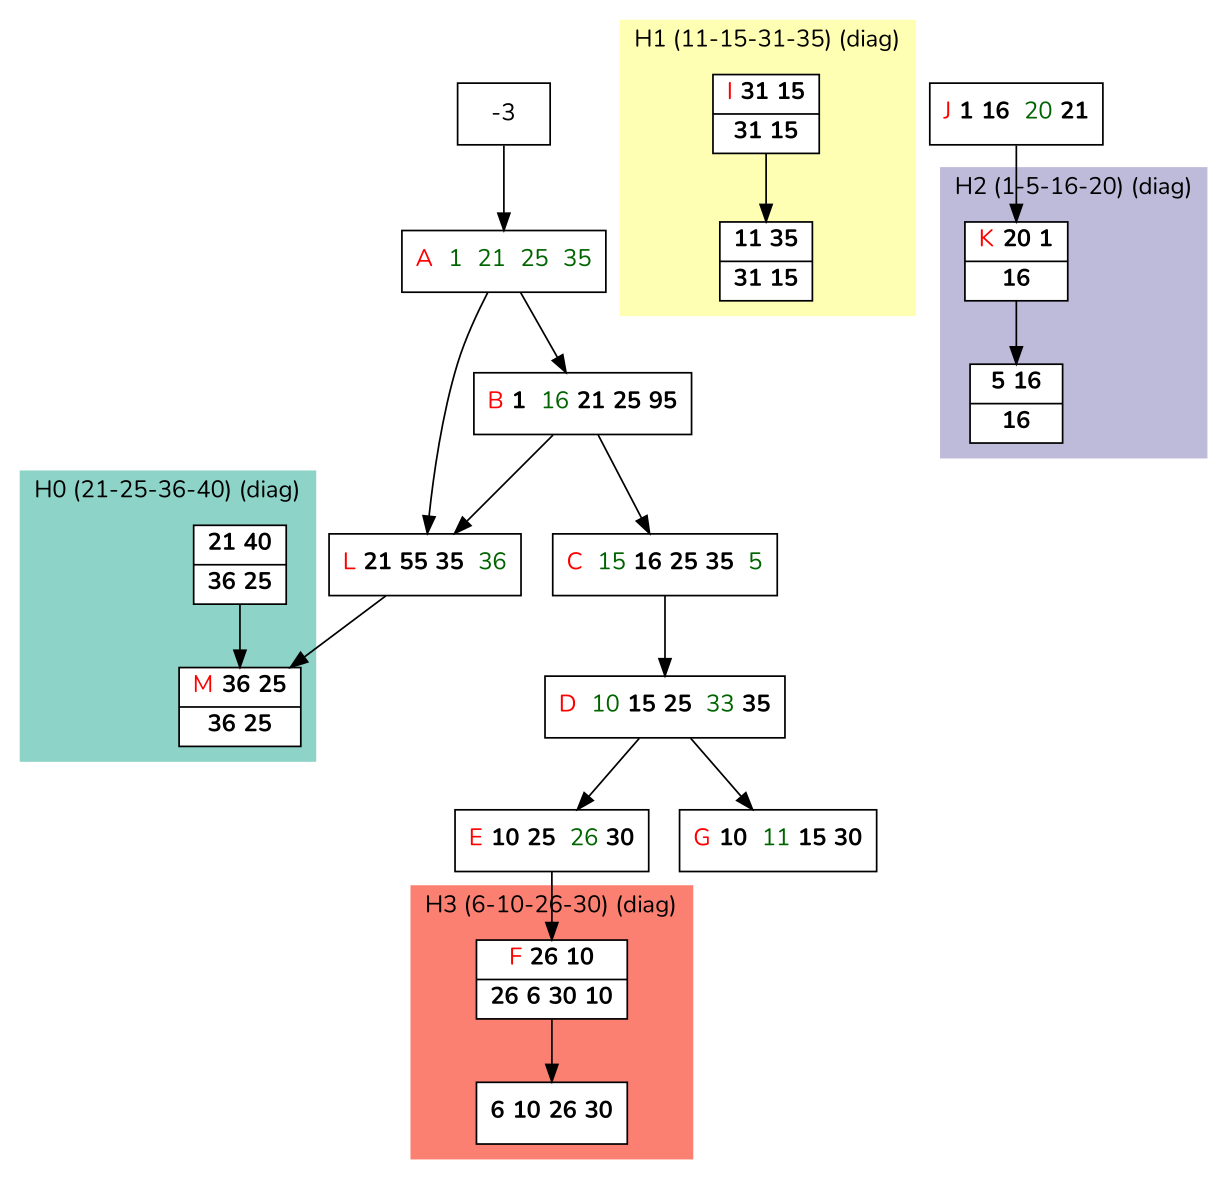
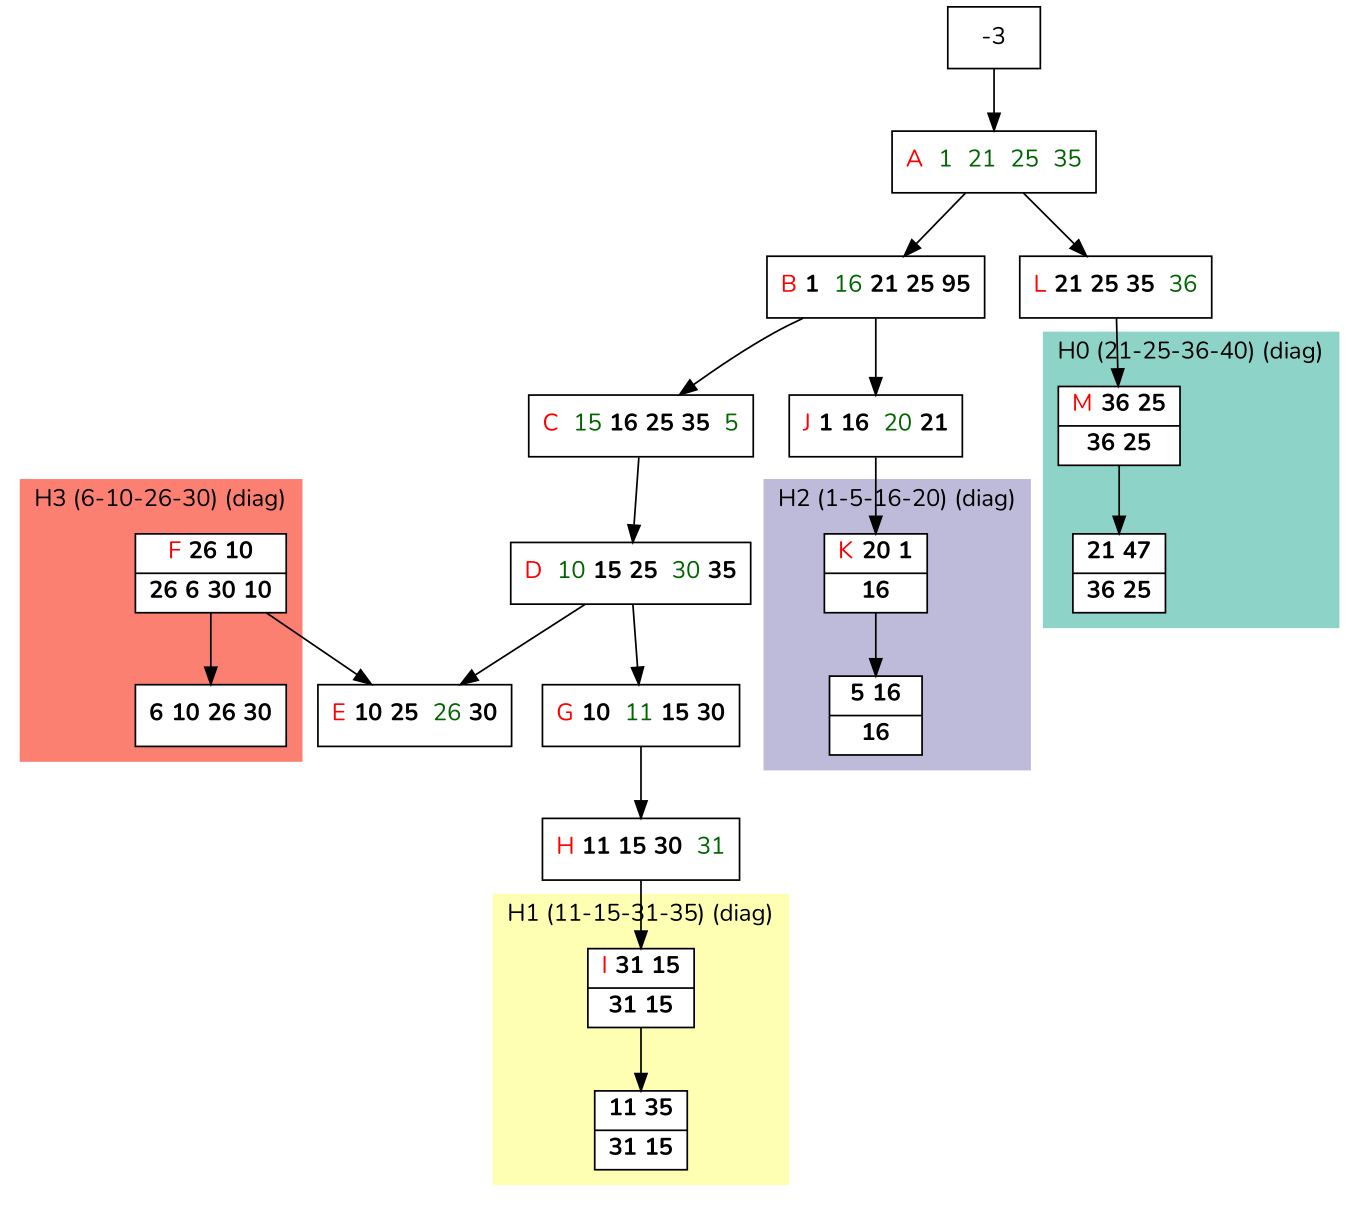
(510, 478) -> (876, 348)
(258, 542) -> (1137, 551)
(414, 562) -> (1105, 285)
(240, 627) -> (1119, 491)
(721, 704) -> (686, 571)
none -> (641, 849)
(552, 897) -> (314, 645)
